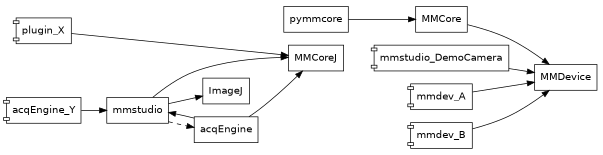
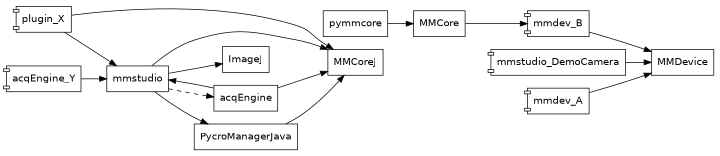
(507, 38) -> (493, 24)
none -> (87, 47)
none -> (246, 137)
